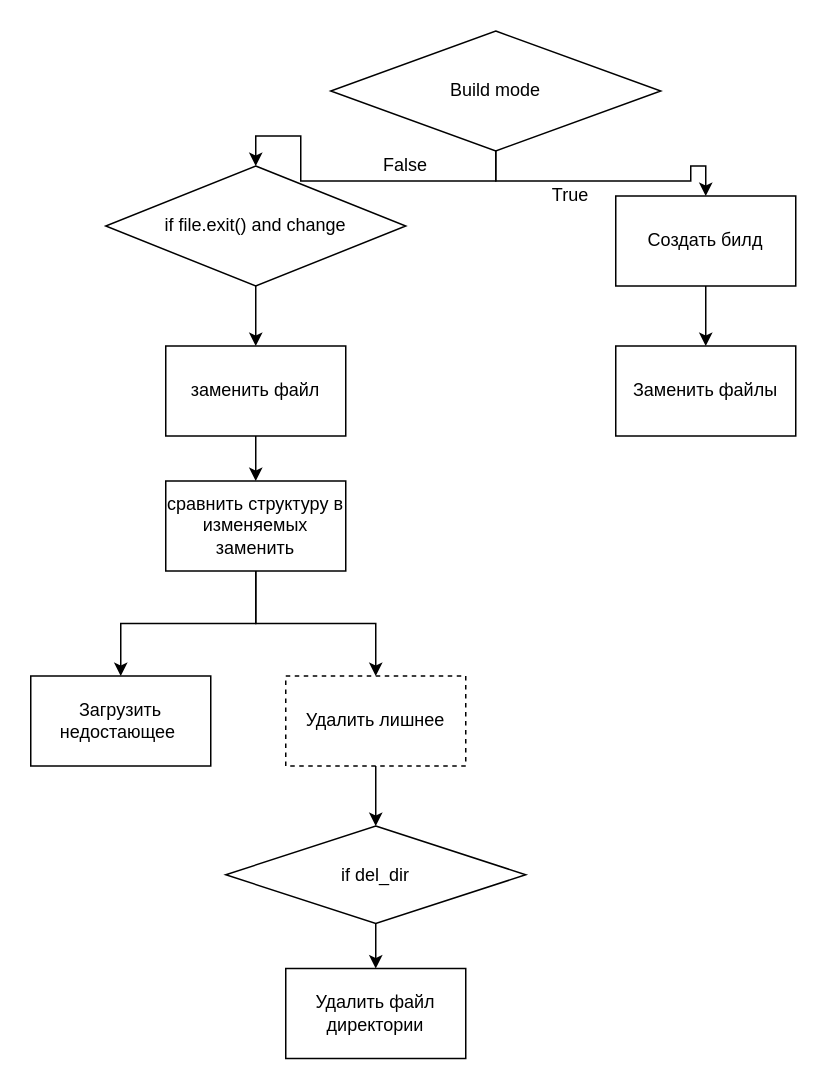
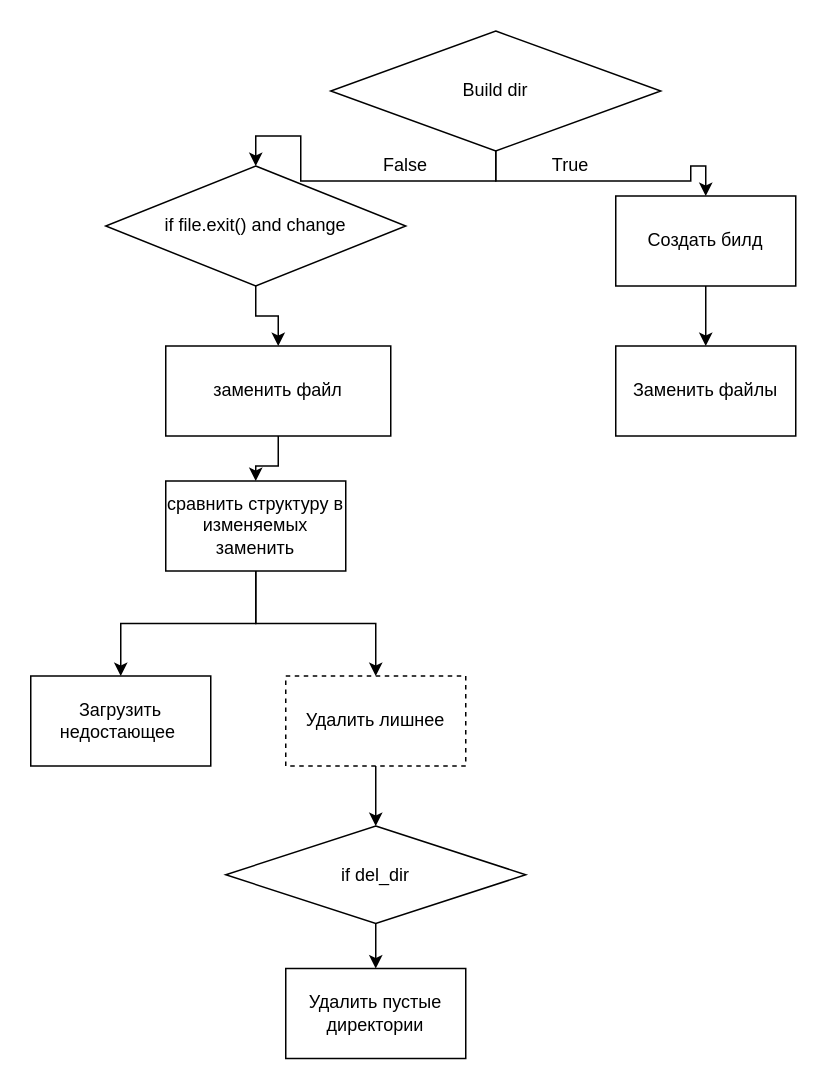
(496, 91) -> (496, 91)
(571, 196) -> (571, 166)
(256, 391) -> (278, 391)
(376, 1013) -> (376, 1013)
